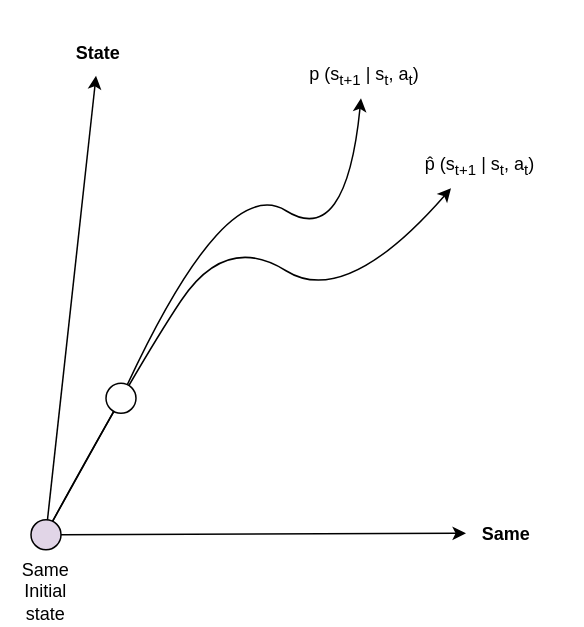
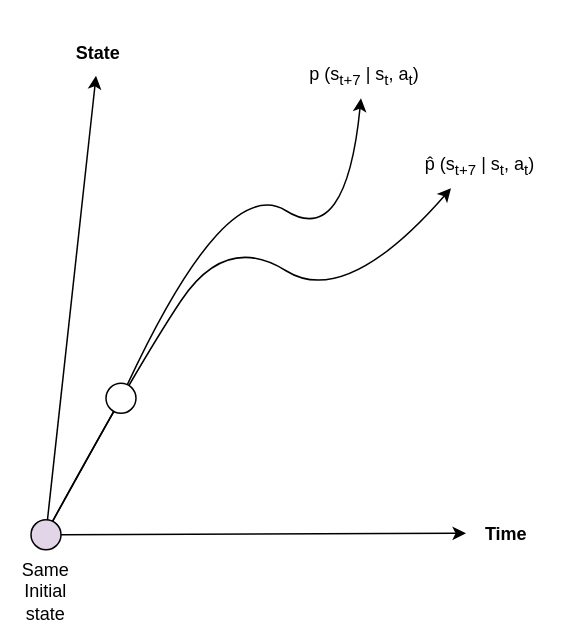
(365, 76) -> (365, 76)
(480, 166) -> (480, 166)
(506, 535) -> (506, 535)
